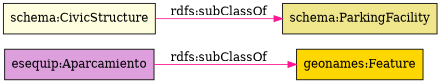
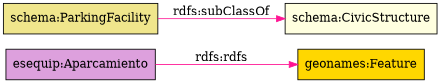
(215, 19) -> (217, 19)
(219, 58) -> (221, 58)
